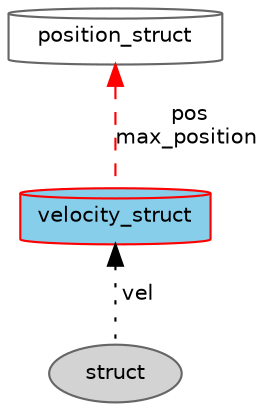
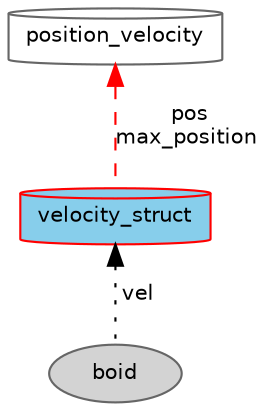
(115, 36) -> (115, 36)
(115, 374) -> (115, 374)
